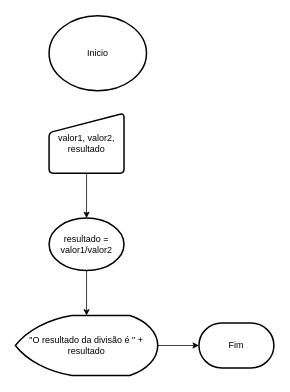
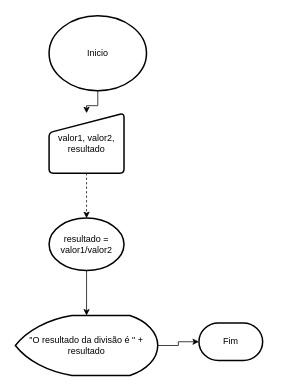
none -> (98, 104)
(87, 193) -> (87, 193)
(237, 345) -> (231, 342)
